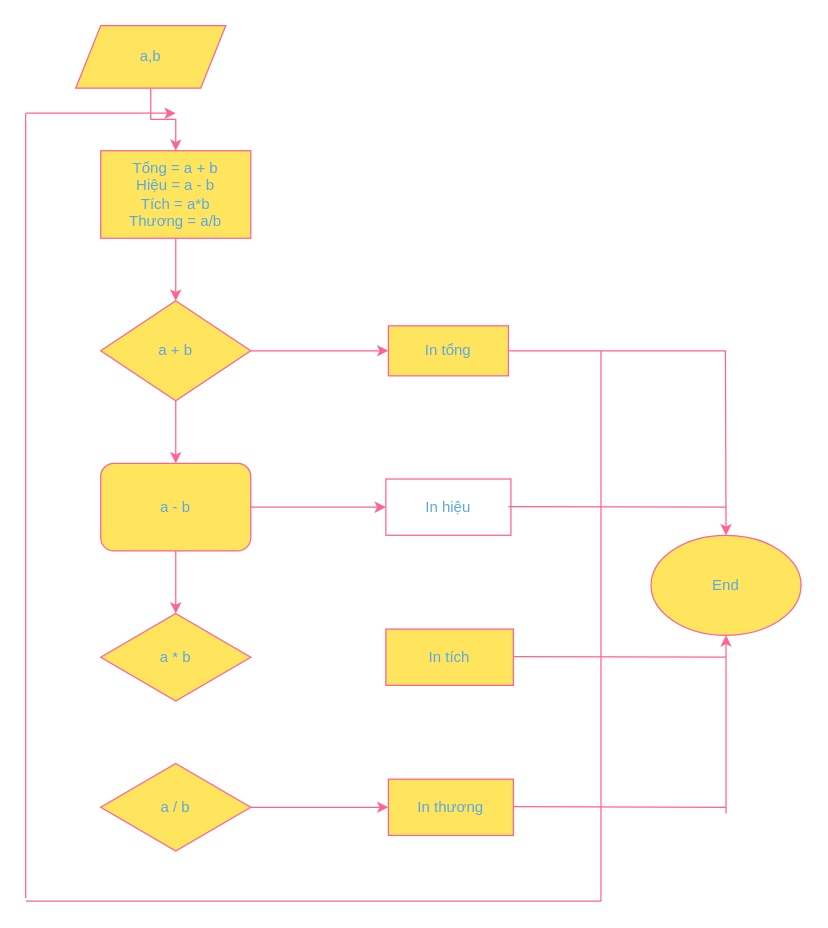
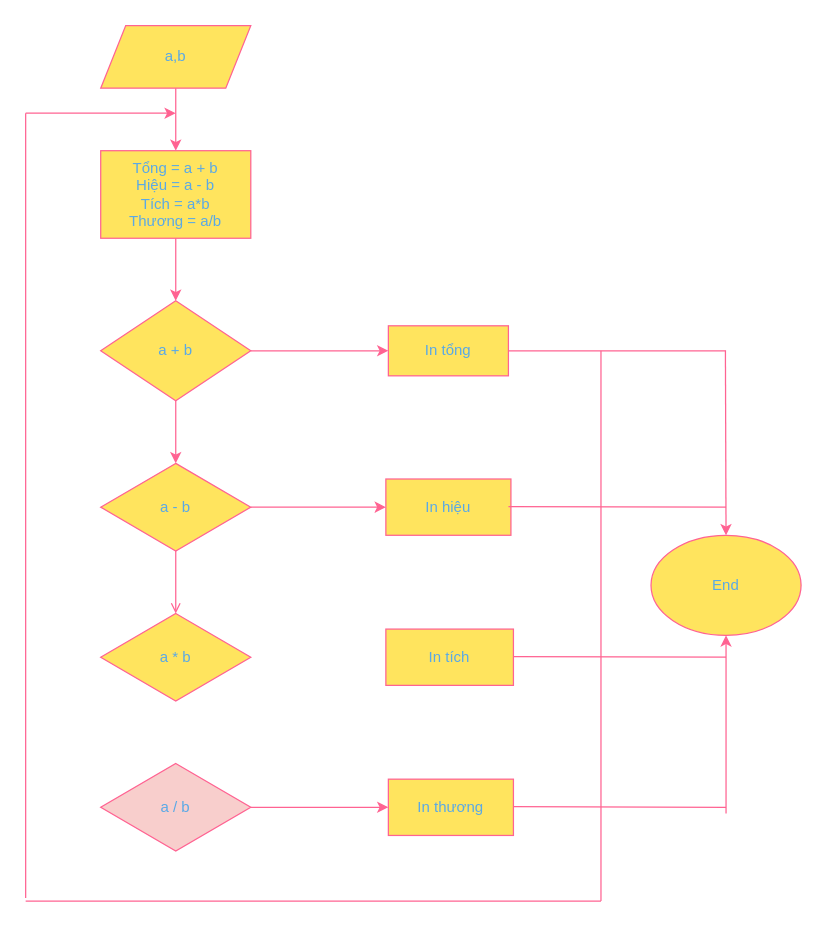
(151, 57) -> (176, 57)
(176, 507) -> (176, 507)
(448, 507) -> (448, 507)
(176, 603) -> (176, 605)
(176, 807) -> (176, 807)
